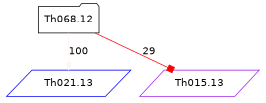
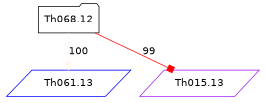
(149, 52) -> (149, 52)
(69, 83) -> (69, 83)
